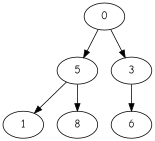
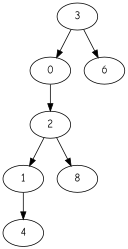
(116, 40) -> (66, 40)
(77, 71) -> (50, 125)
none -> (23, 233)
